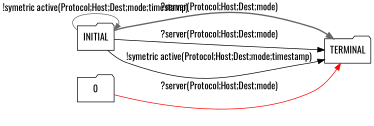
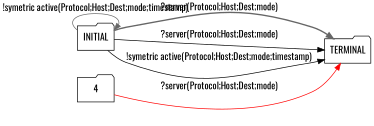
(96, 90) -> (96, 90)
